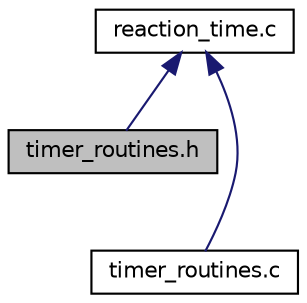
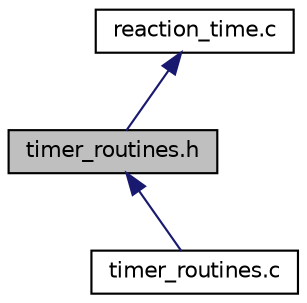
(237, 163) -> (160, 221)
